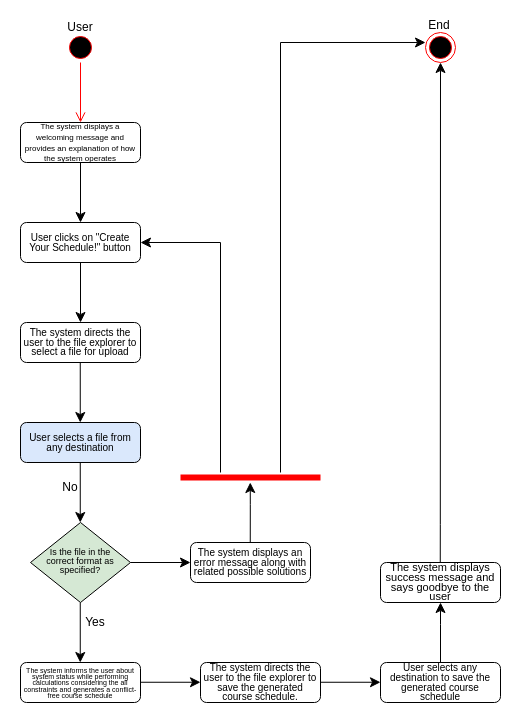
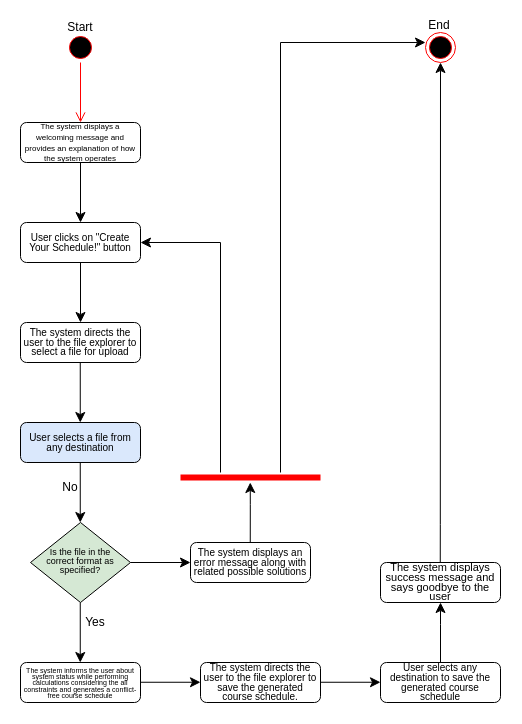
(81, 28) -> (81, 28)
